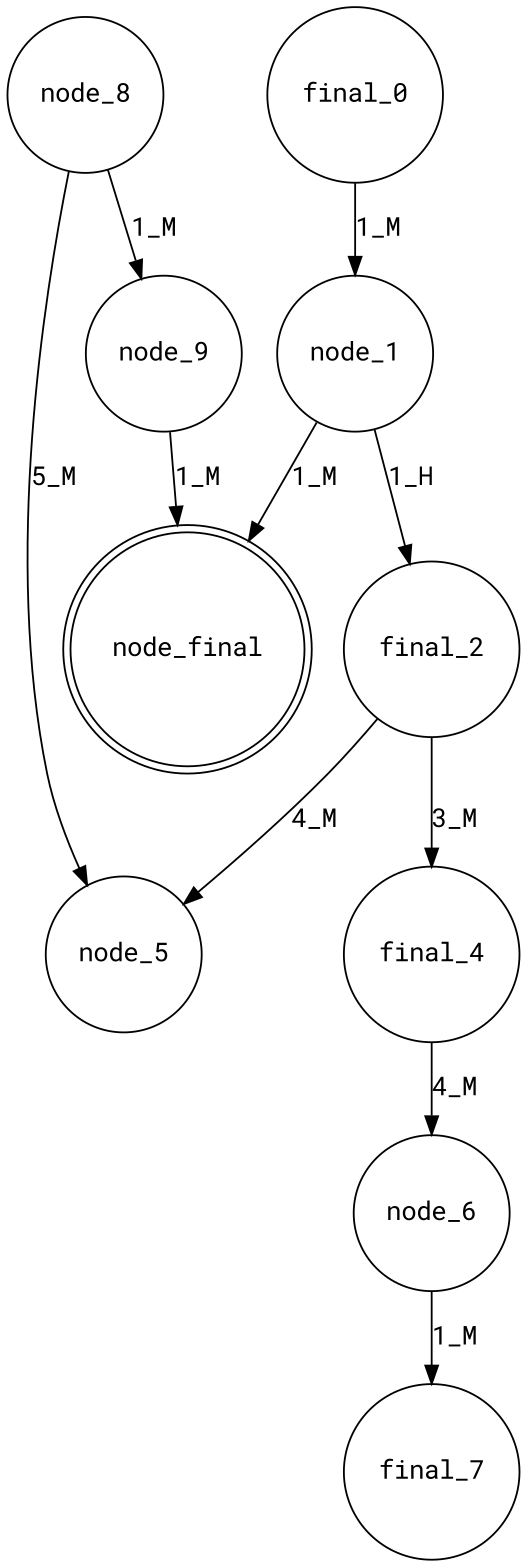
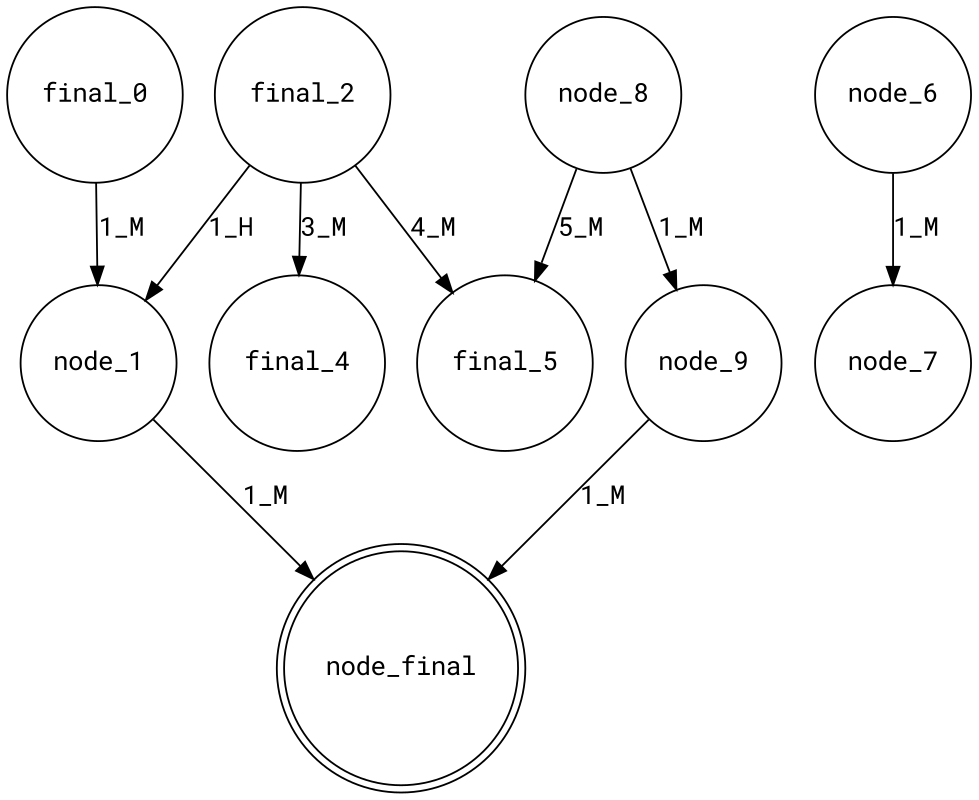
(390, 488) -> (203, 226)
(124, 954) -> (505, 363)
(432, 1079) -> none
(432, 1472) -> (893, 363)
